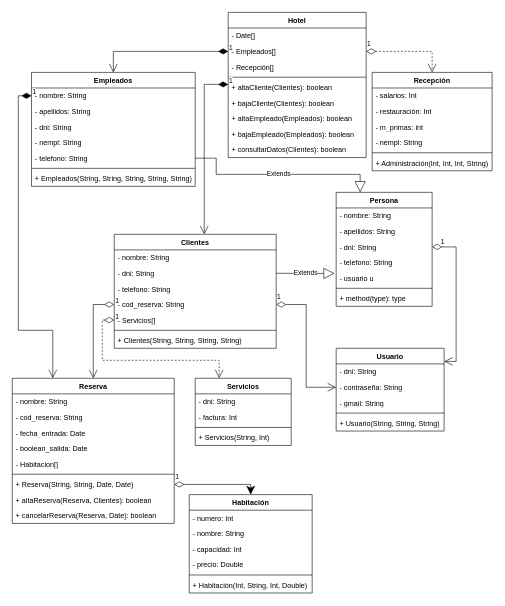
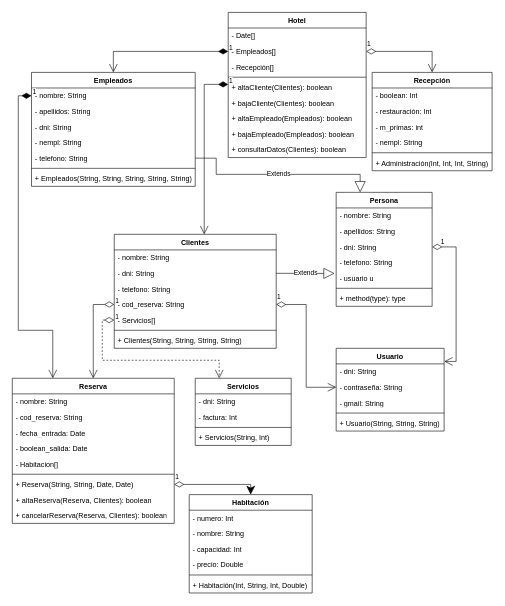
(413, 51) -> (413, 51)
(401, 96) -> (400, 96)
(92, 516) -> (94, 521)
